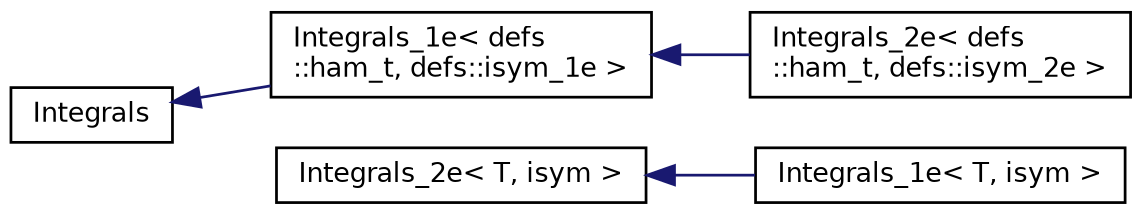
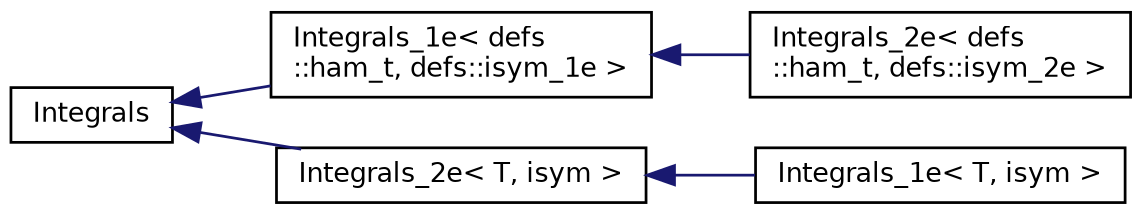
none -> (251, 141)
